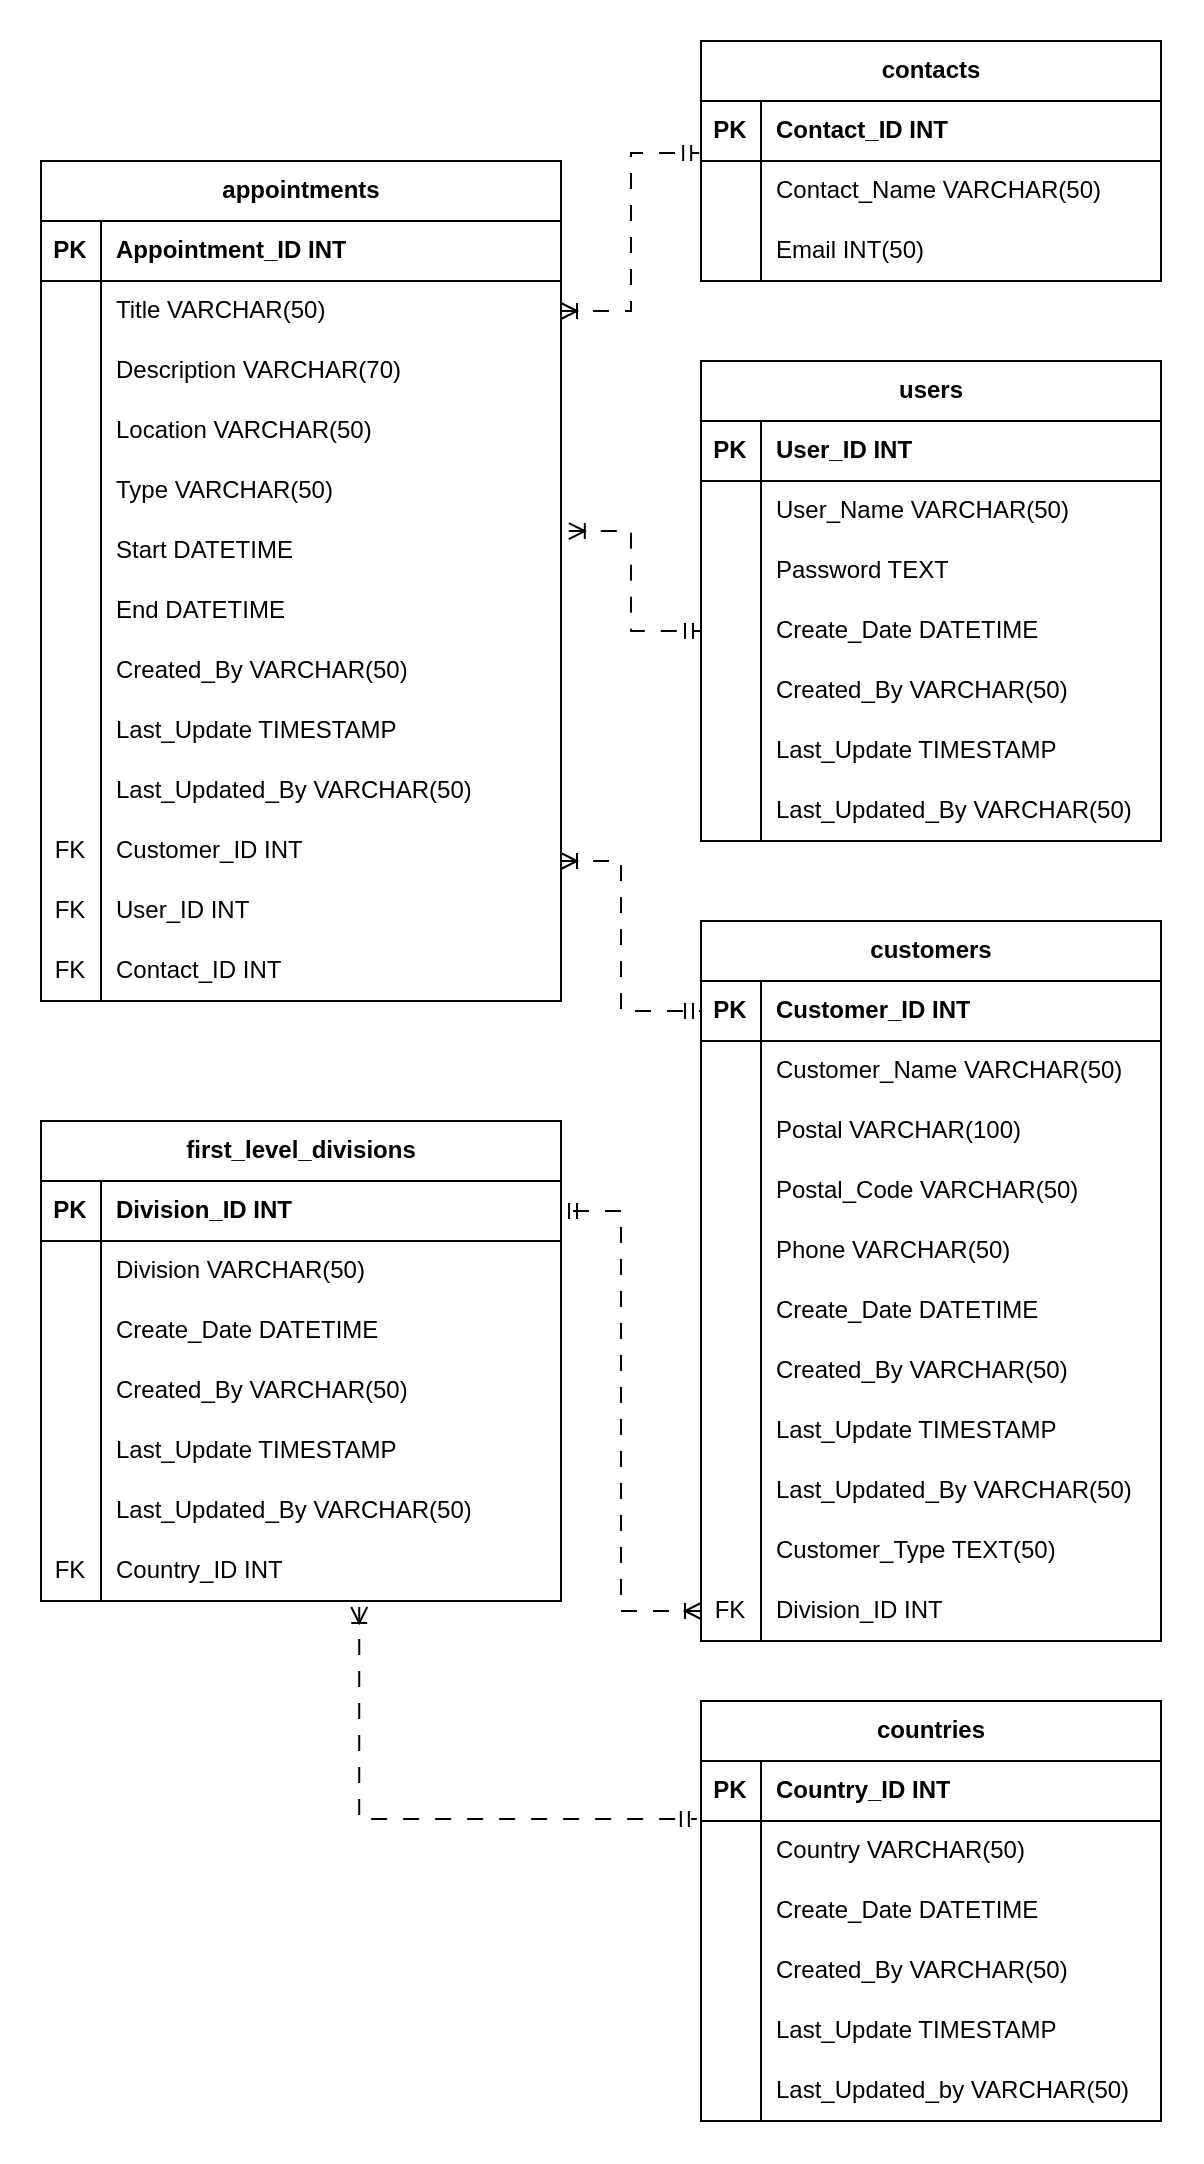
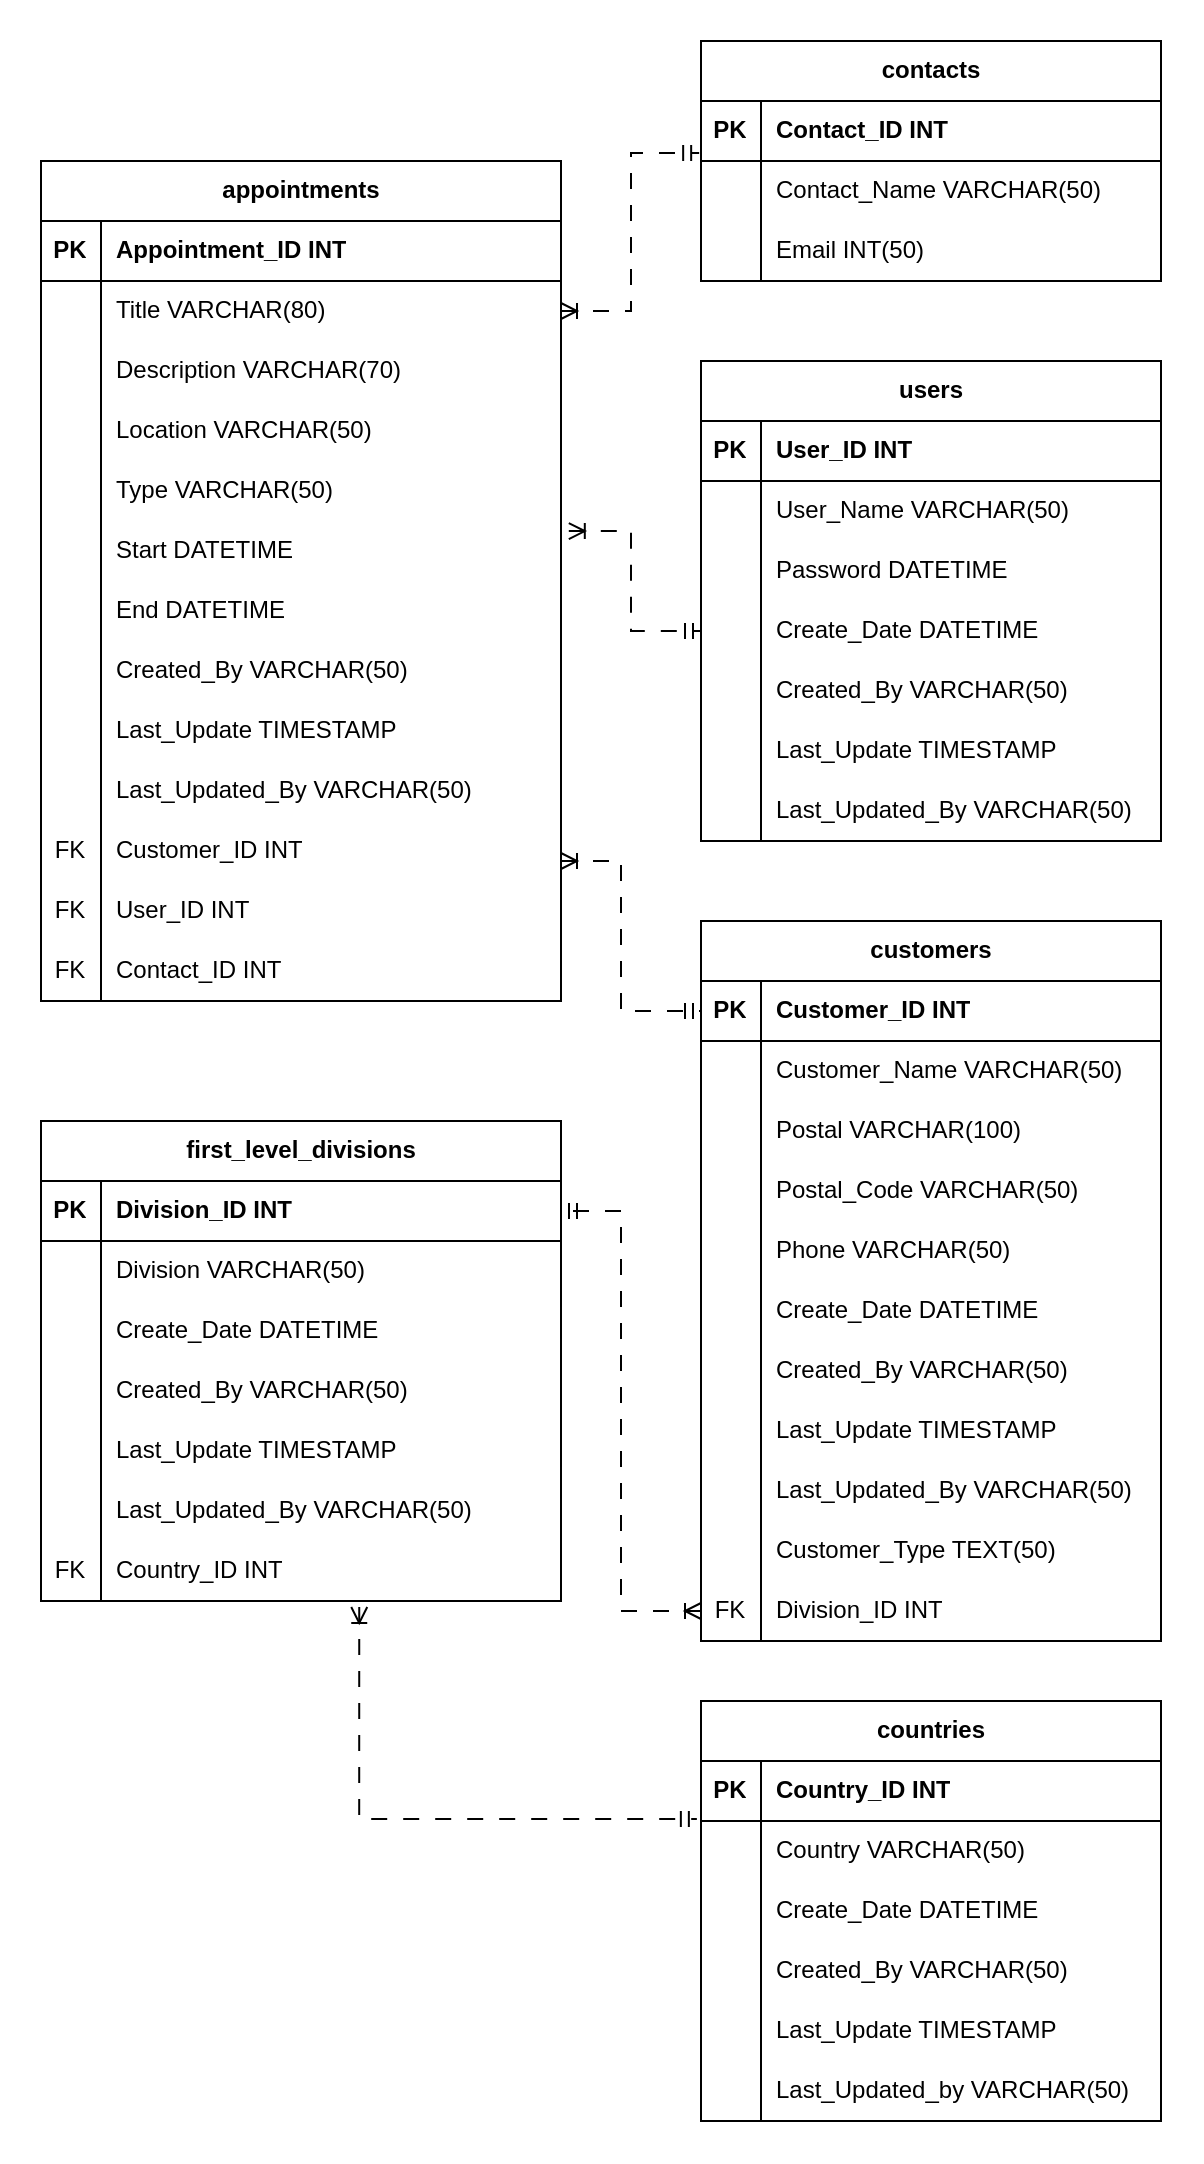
(222, 311) -> (222, 311)
(861, 571) -> (888, 571)
